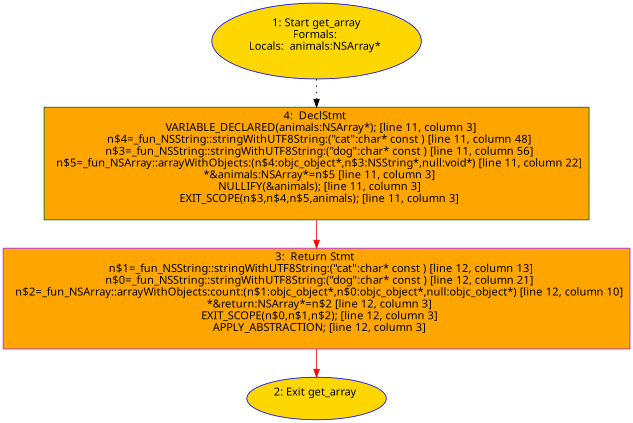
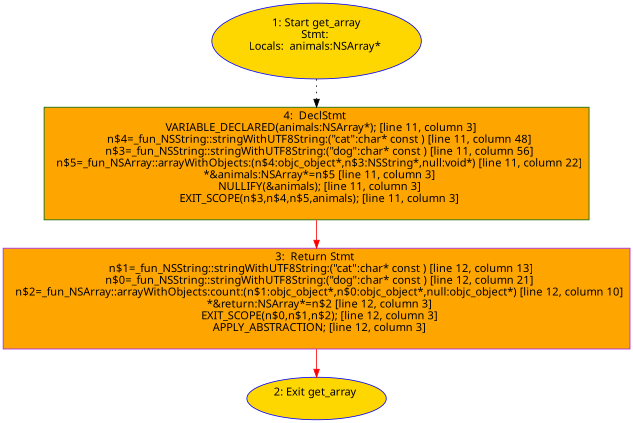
(317, 41) -> (317, 41)
